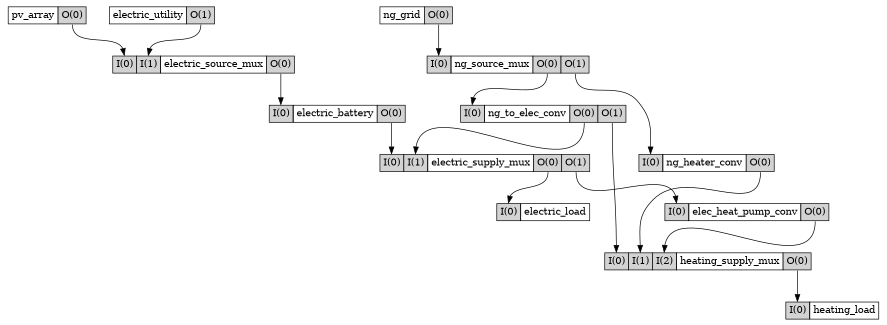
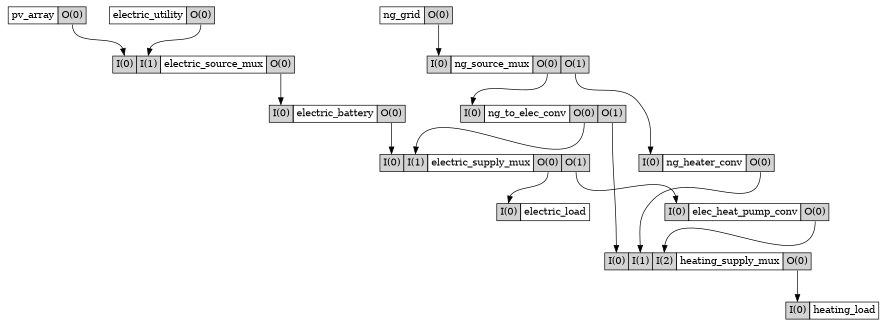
(201, 15) -> (201, 15)
